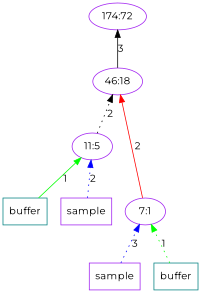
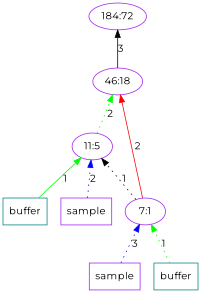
(118, 16) -> (118, 16)
(104, 117) -> (104, 117)
none -> (121, 182)
